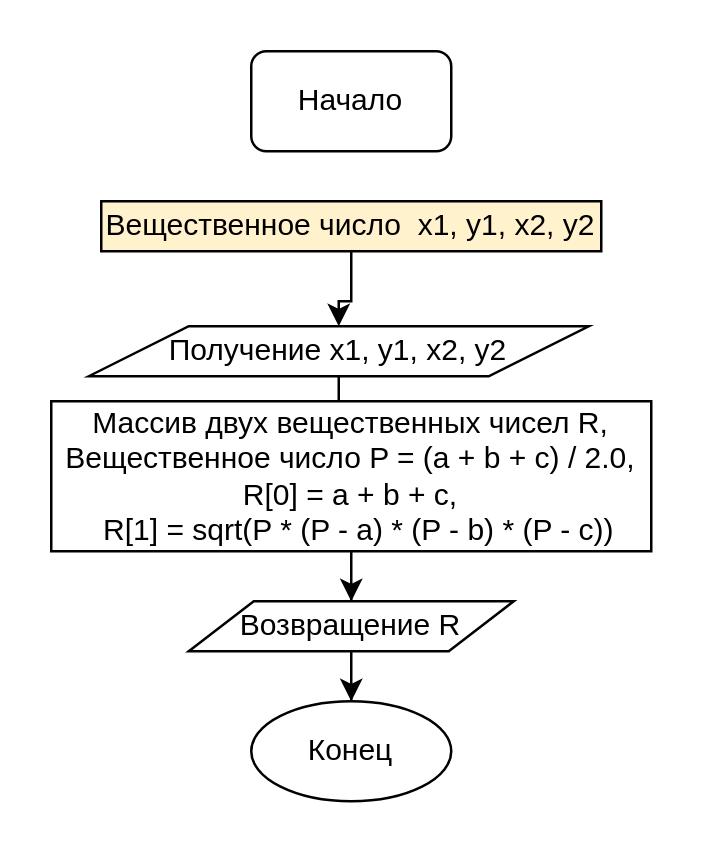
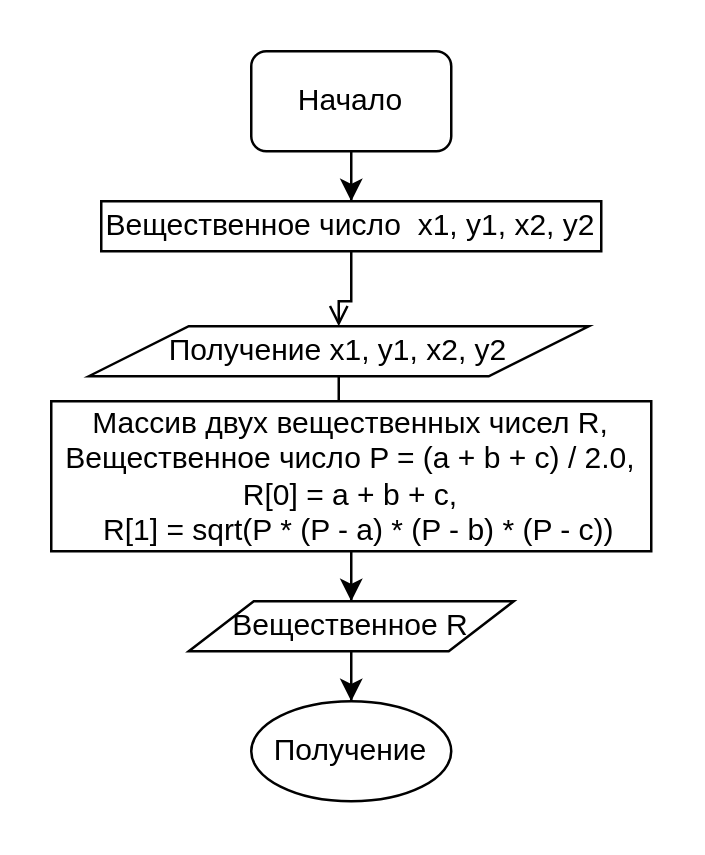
none -> (351, 184)
(351, 226) -> (351, 226)
(339, 308) -> (339, 311)
(351, 626) -> (351, 626)
(351, 751) -> (351, 751)
